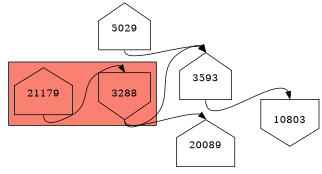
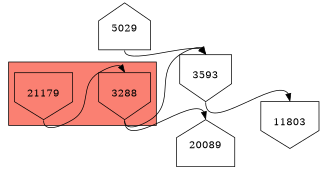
(206, 79) -> (206, 76)
(44, 94) -> (44, 94)
(290, 120) -> (290, 123)
